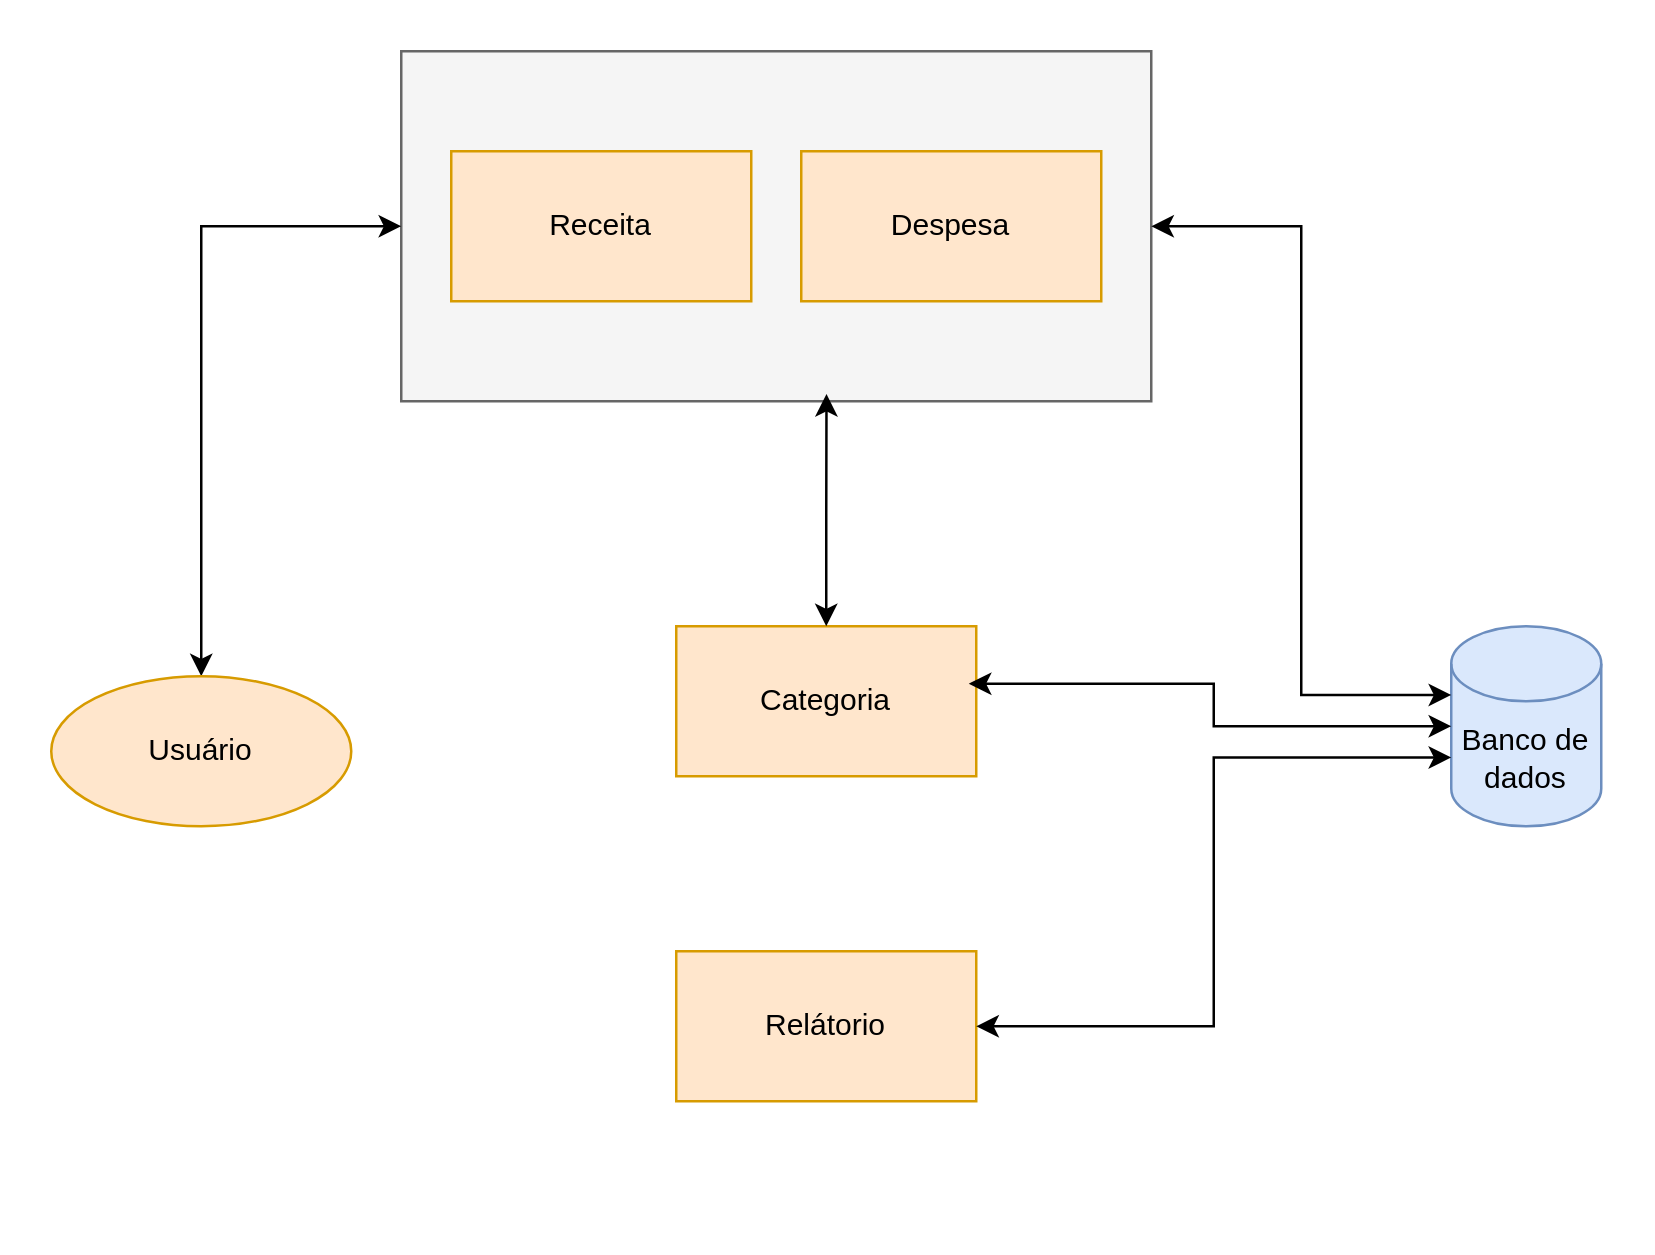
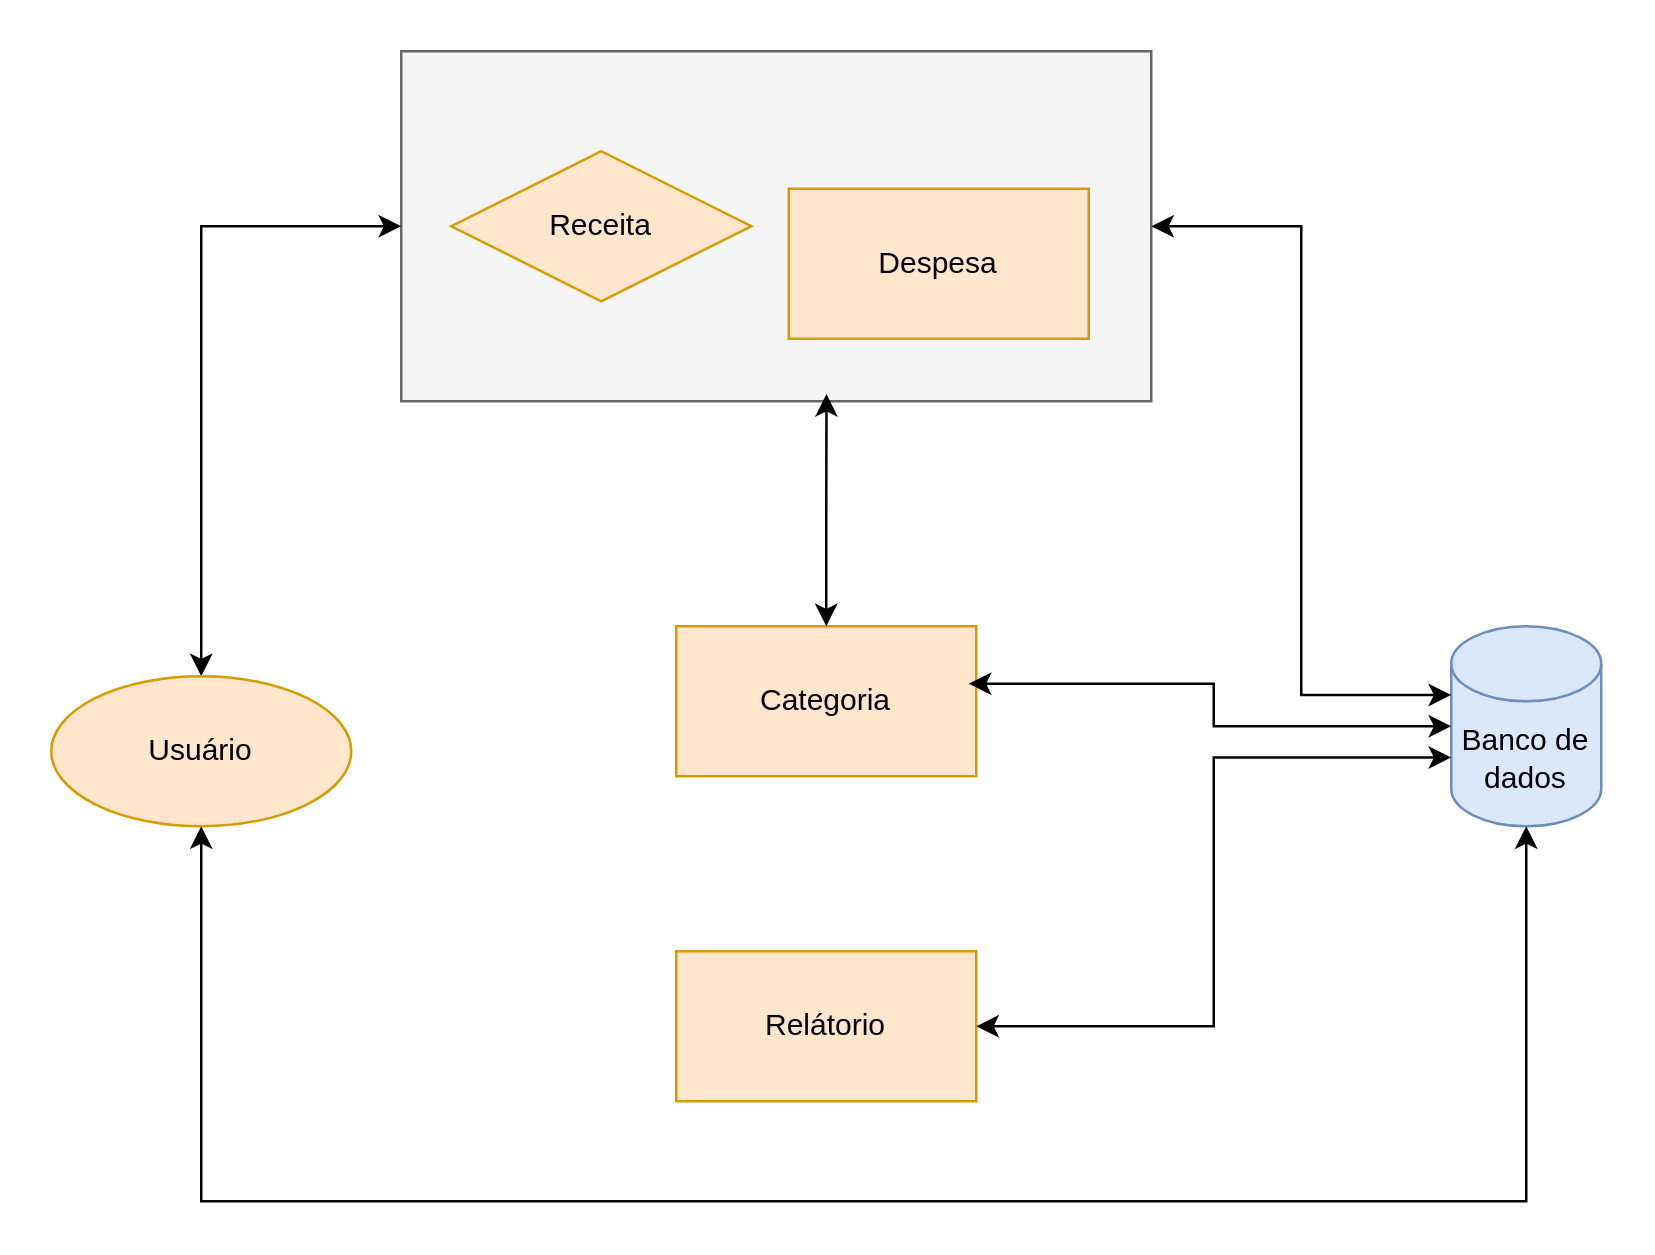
(601, 226) -> (601, 226)
(951, 226) -> (939, 264)
none -> (863, 1201)
